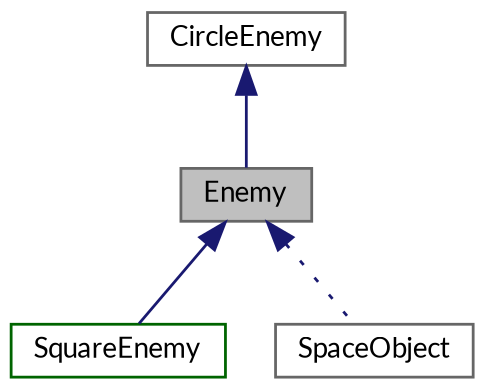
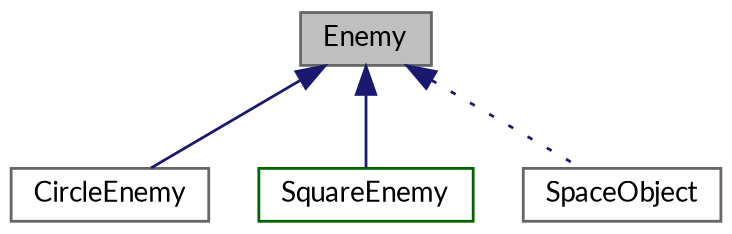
(246, 131) -> (226, 124)
